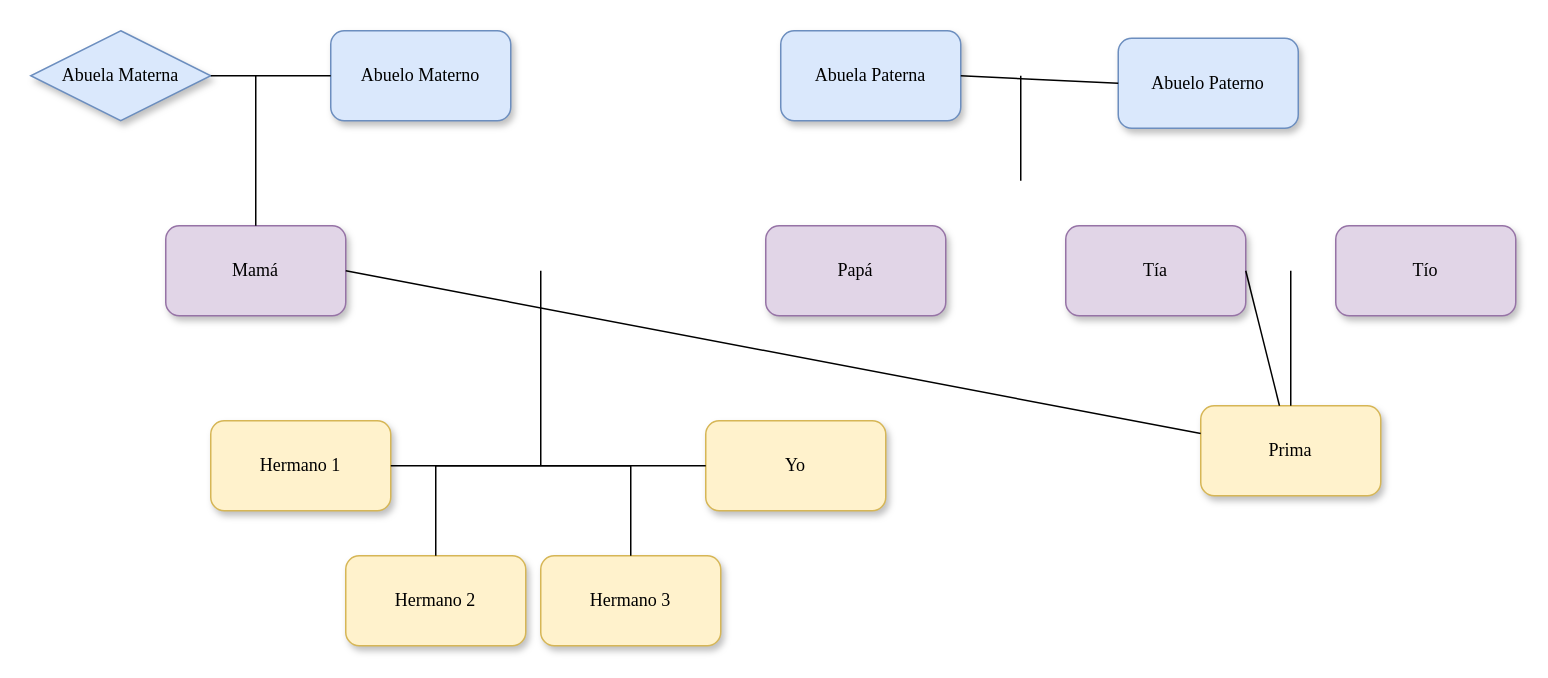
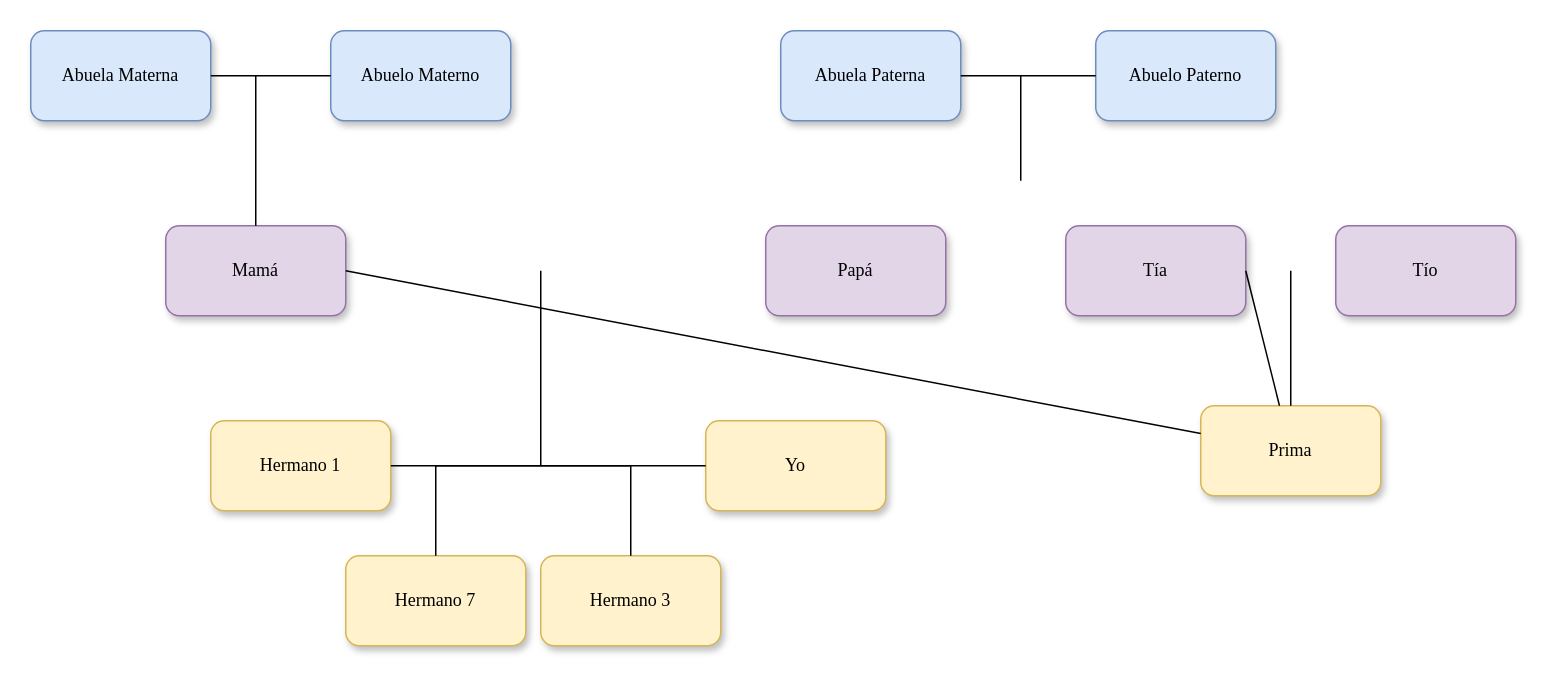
(121, 76) -> (121, 76)
(1208, 83) -> (1186, 76)
(436, 601) -> (436, 601)
